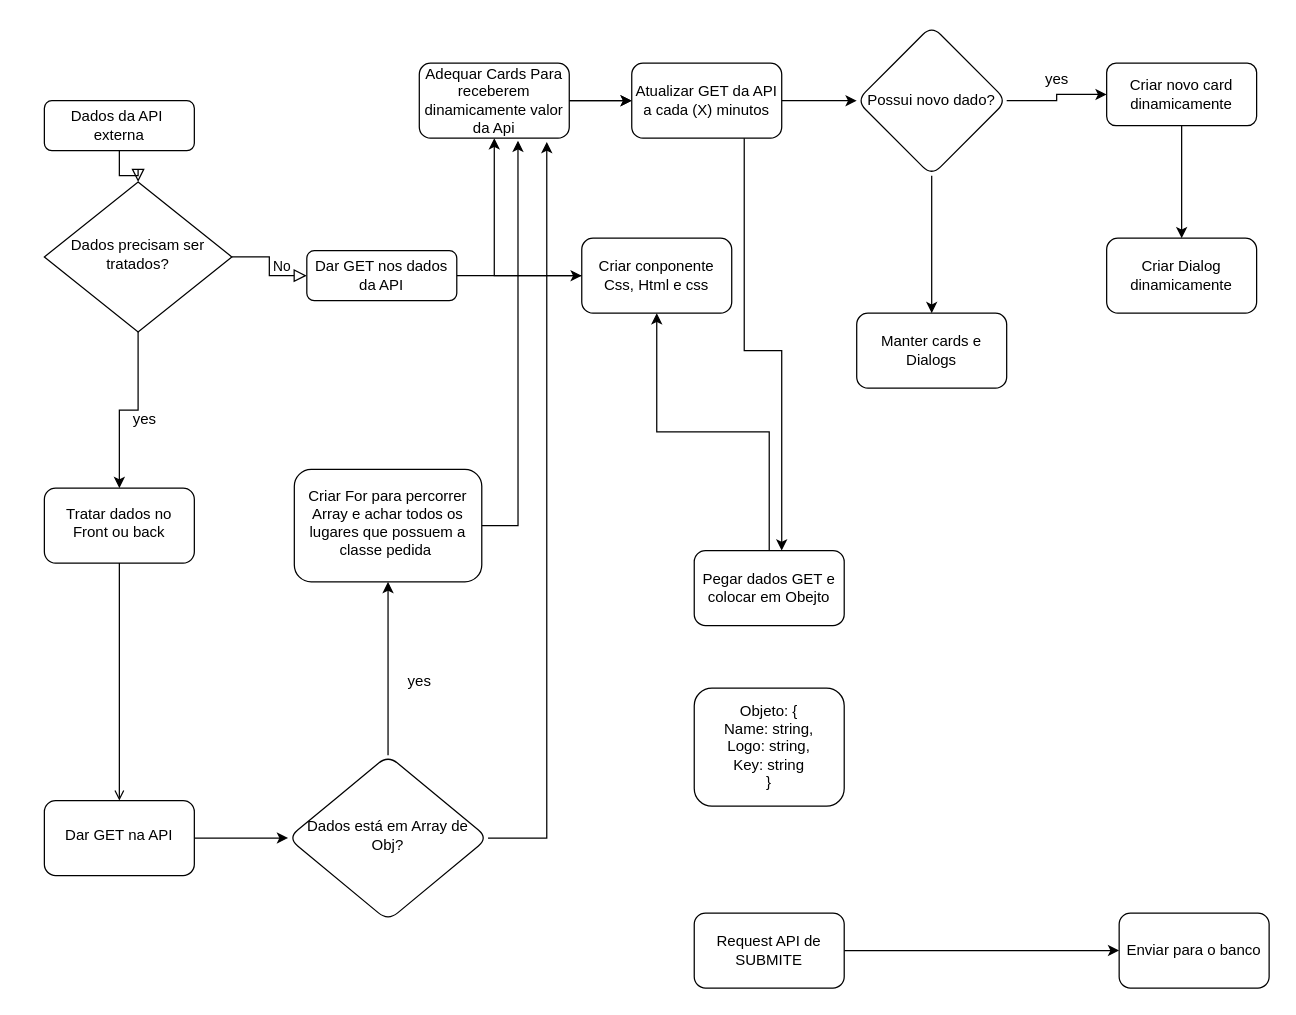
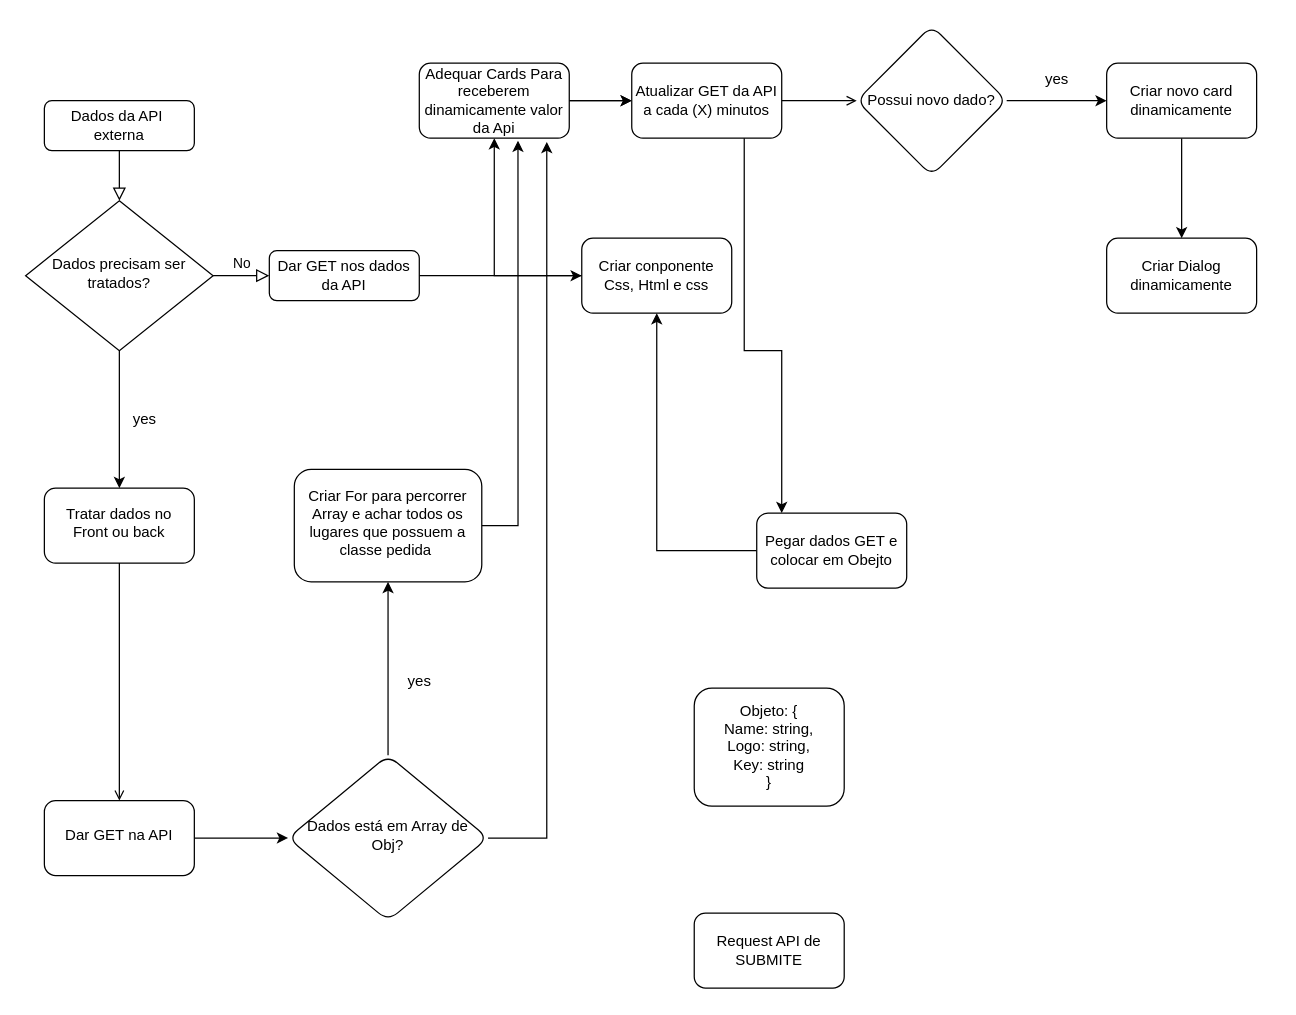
(1182, 94) -> (1182, 101)
(847, 101) -> (849, 101)
(932, 240) -> none
(138, 257) -> (119, 276)
(382, 276) -> (344, 276)
(932, 351) -> none
(769, 588) -> (832, 551)
(977, 951) -> none
(1194, 951) -> none
